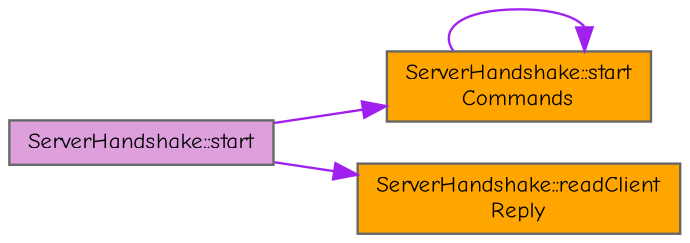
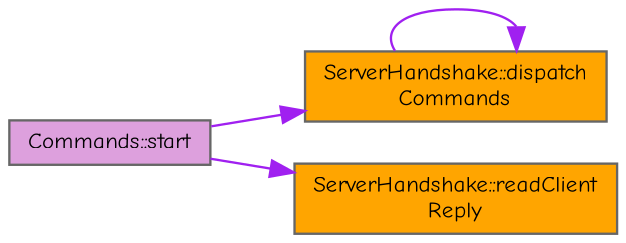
(519, 86) -> (456, 86)
(141, 143) -> (110, 143)
